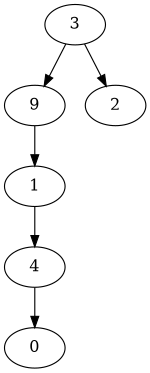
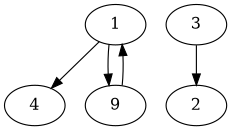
(58, 60) -> (108, 59)
(35, 348) -> none
